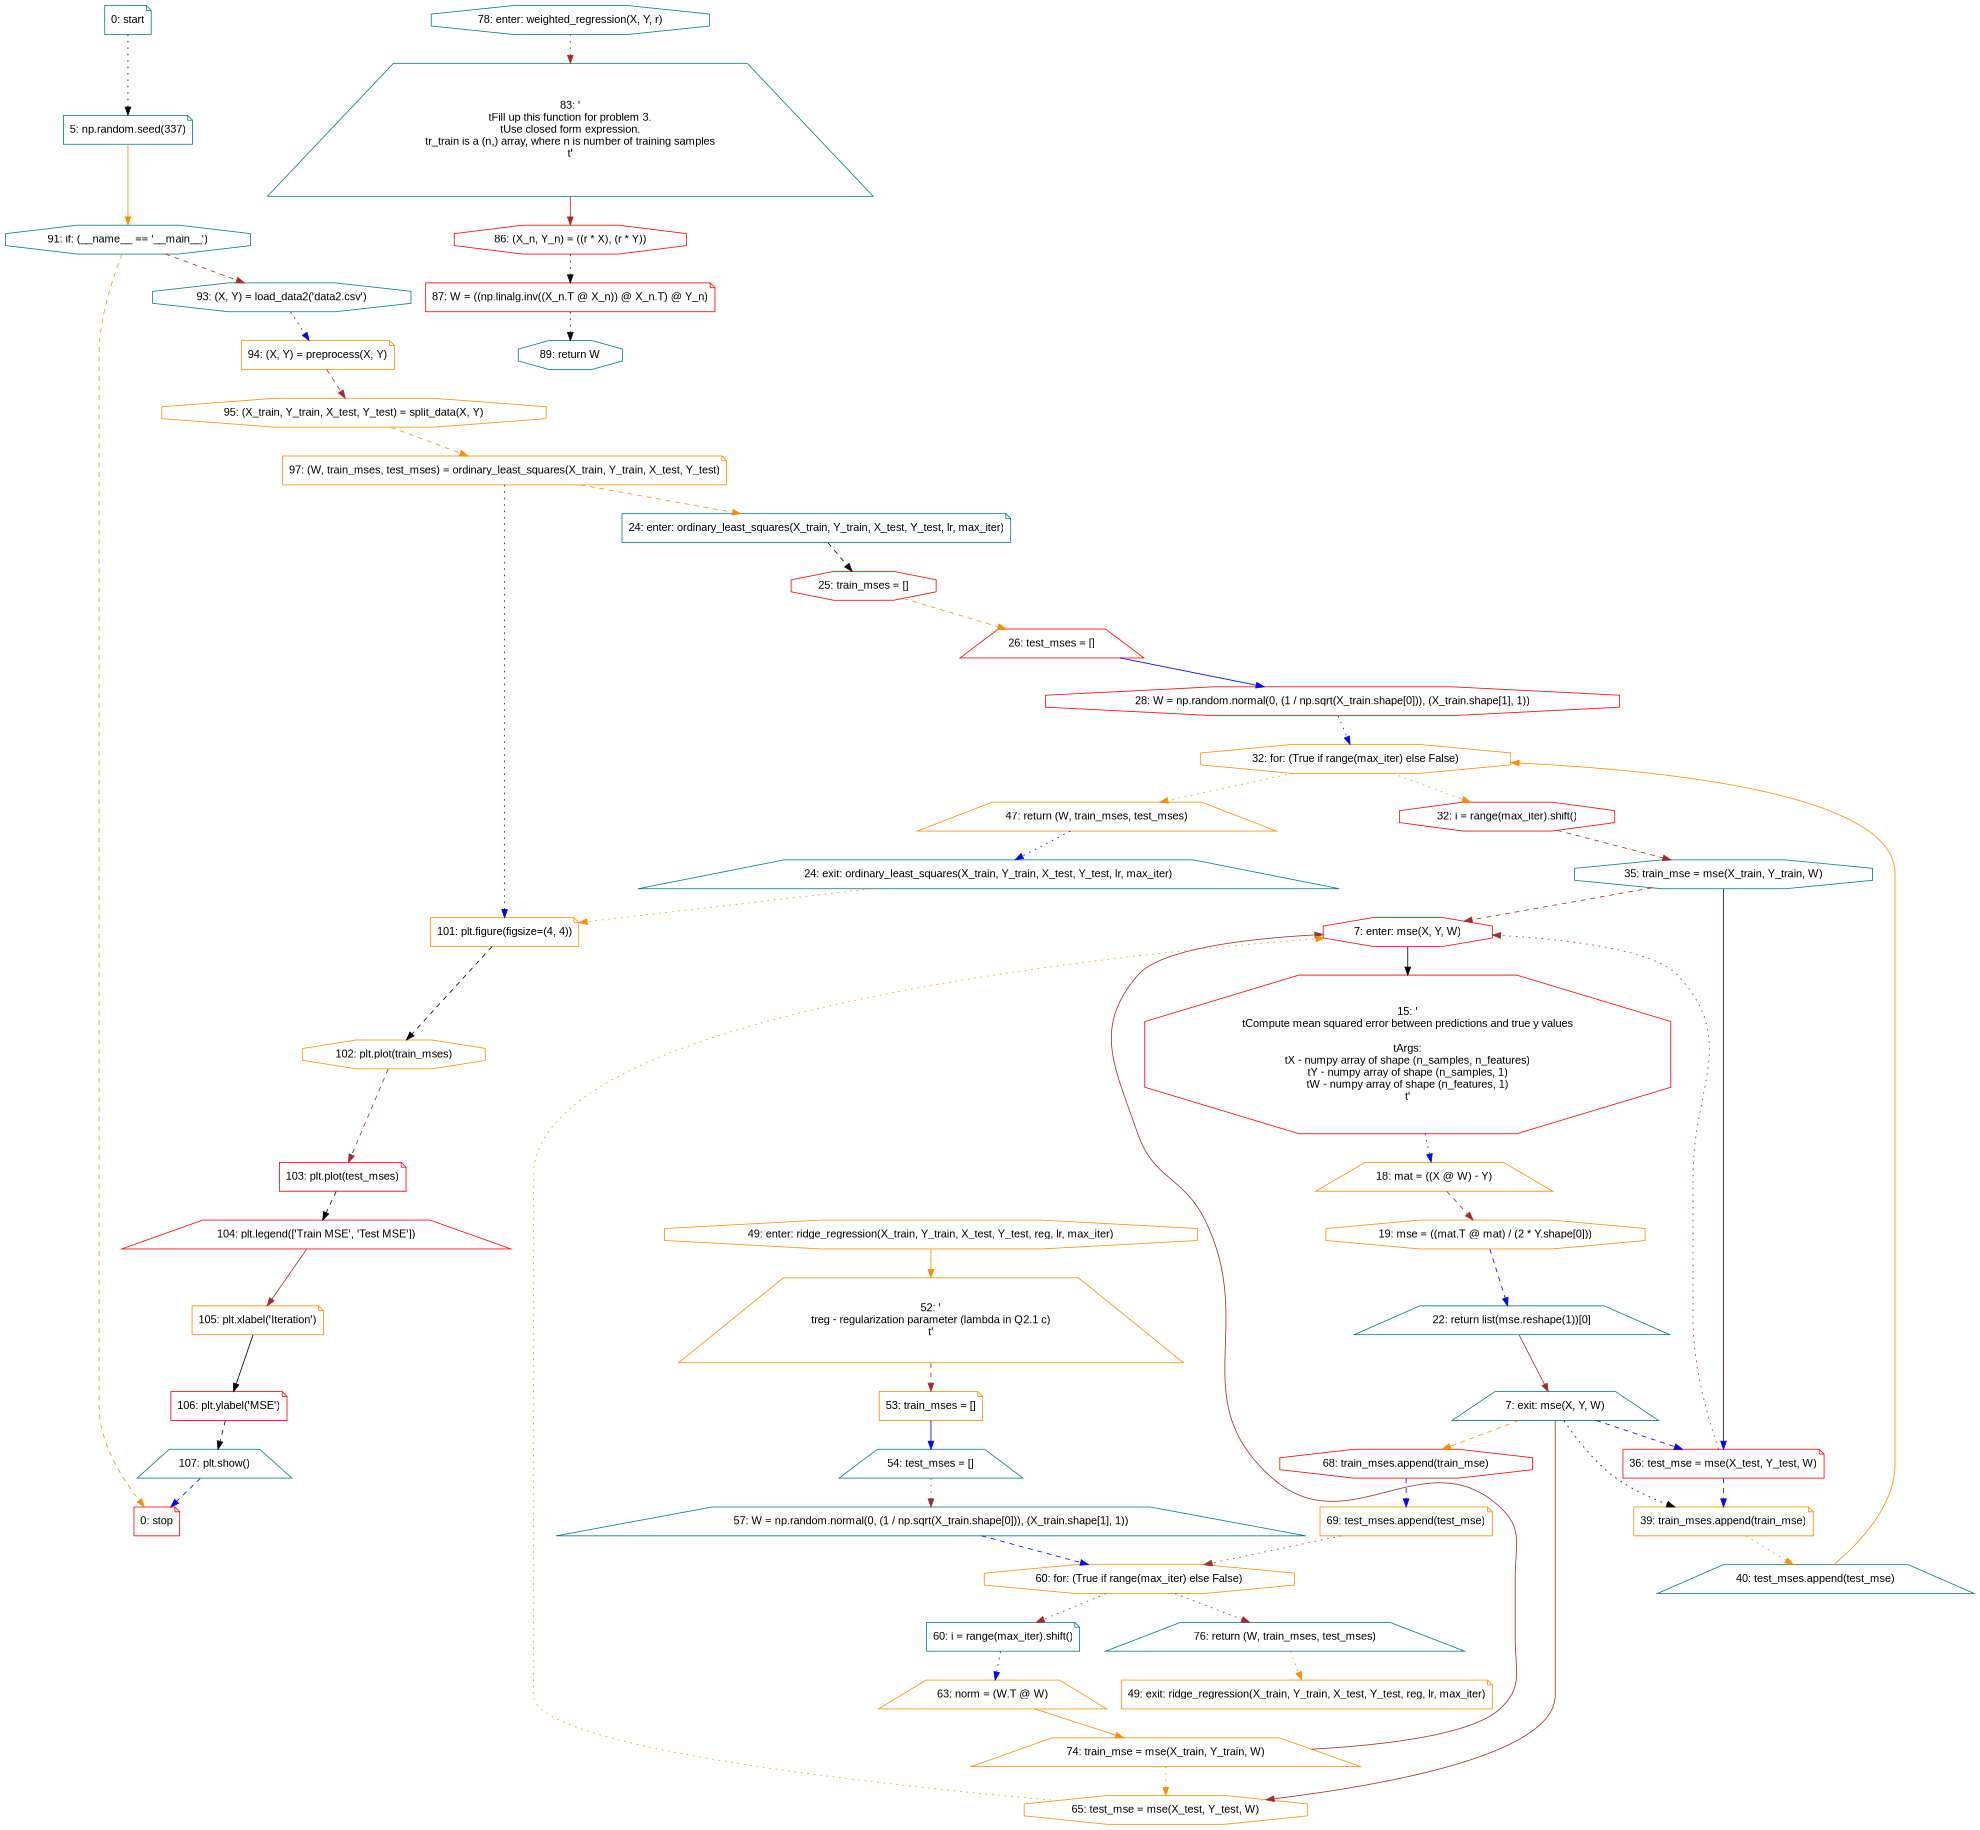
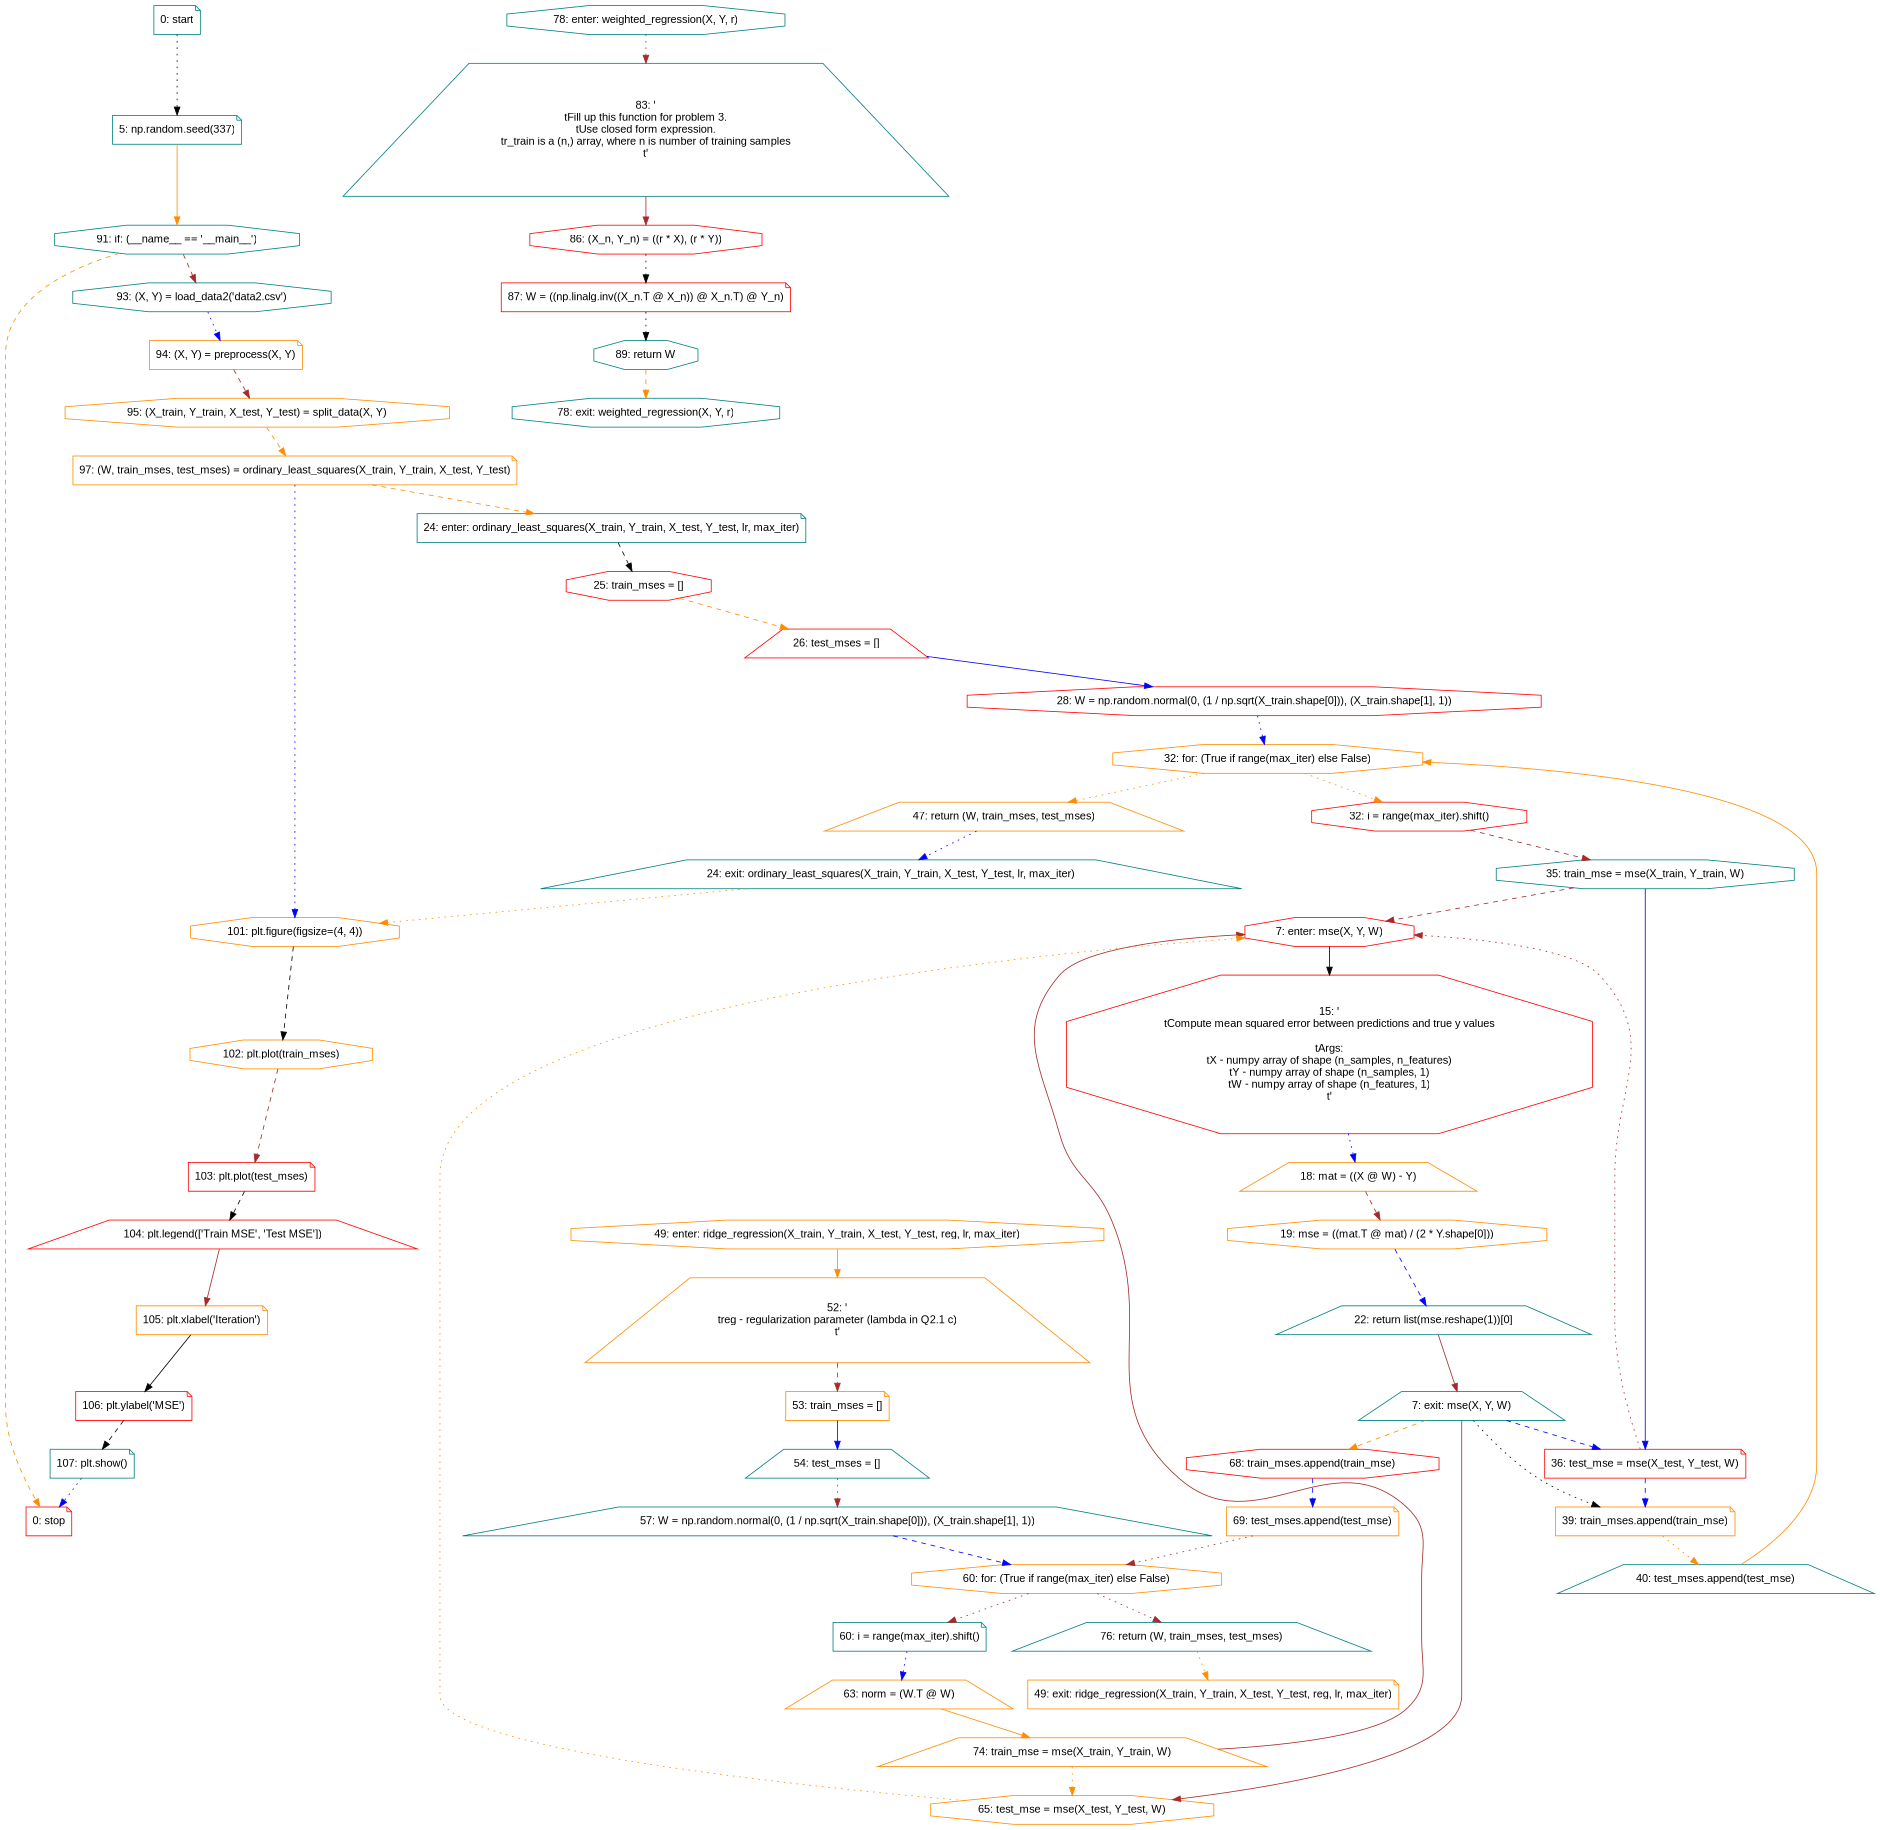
none -> (646, 413)
(505, 932) -> (295, 932)
(214, 1464) -> (92, 1464)
(189, 1490) -> (73, 1489)
